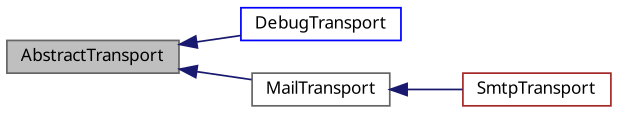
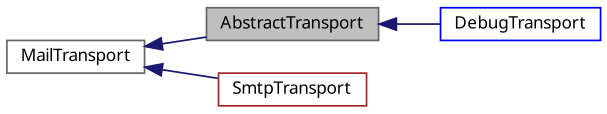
(224, 76) -> (184, 40)
